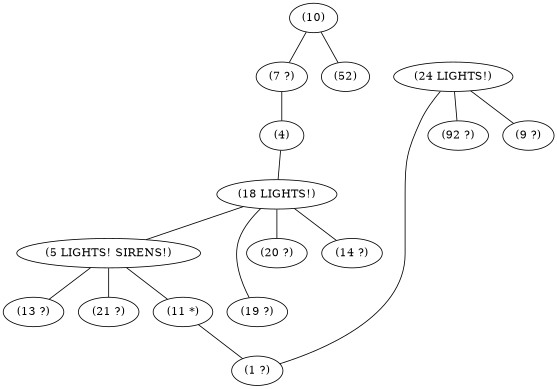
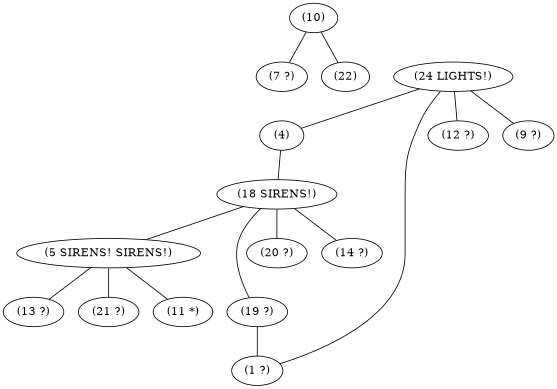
(345, 77) -> (345, 77)
(282, 106) -> (360, 109)
(458, 136) -> (458, 136)
(277, 194) -> (277, 194)
(109, 253) -> (109, 253)
(221, 342) -> (257, 341)
